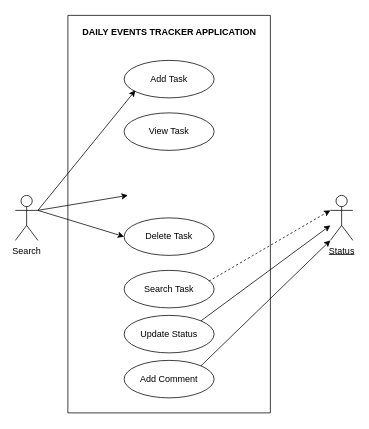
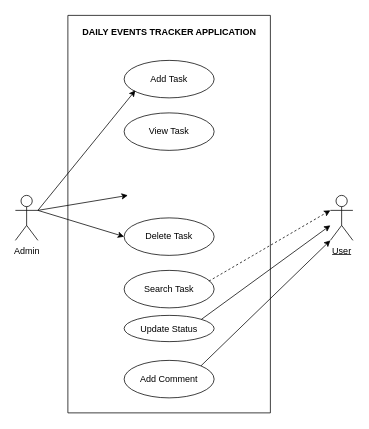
(27, 251) -> (27, 251)
(342, 251) -> (342, 251)
(169, 334) -> (169, 329)
